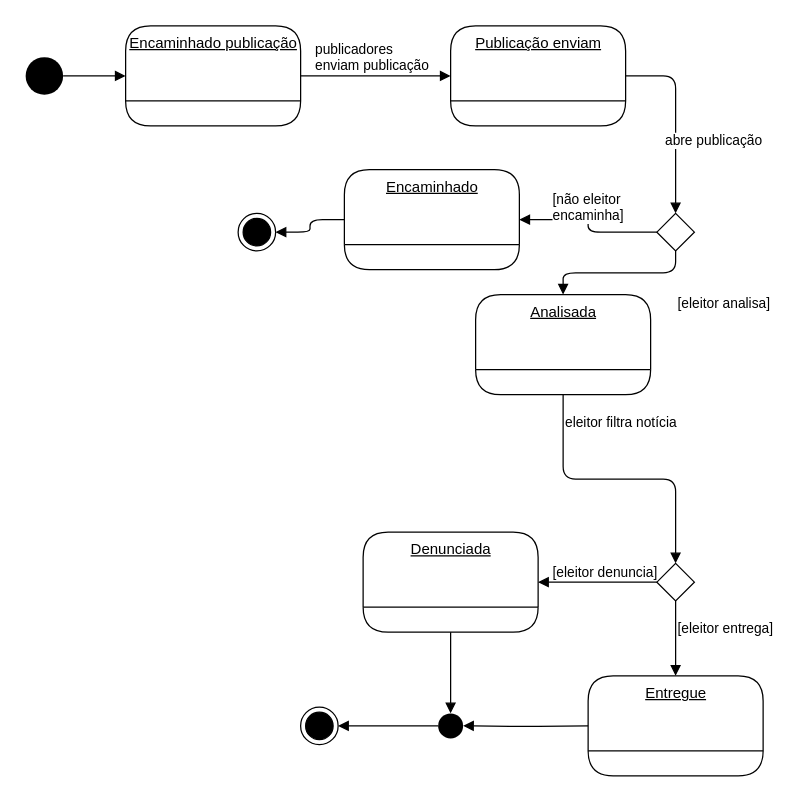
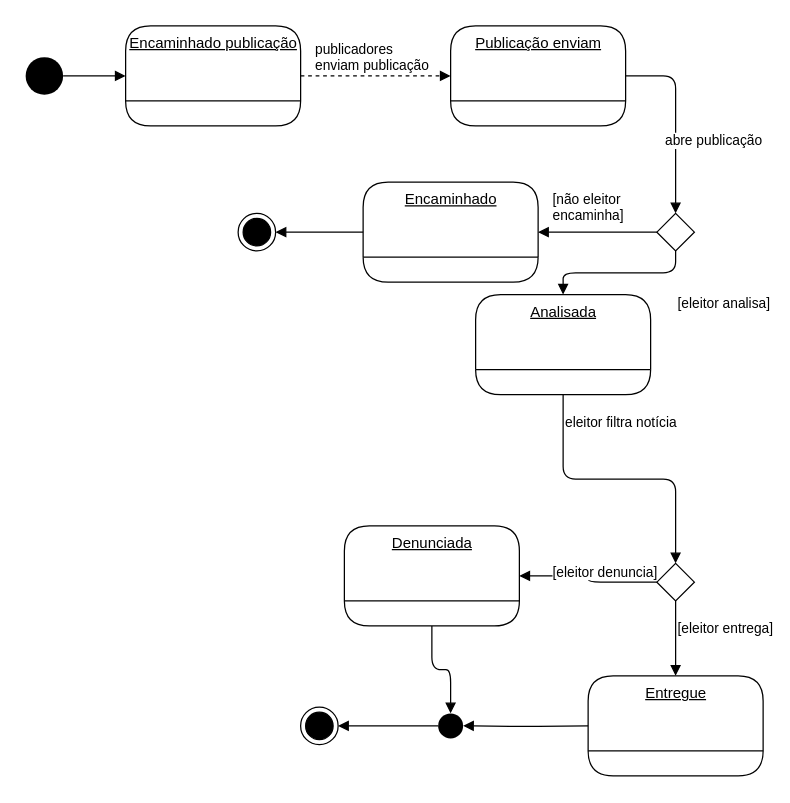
(371, 76) -> (371, 76)
(432, 219) -> (451, 232)
(451, 582) -> (432, 576)
